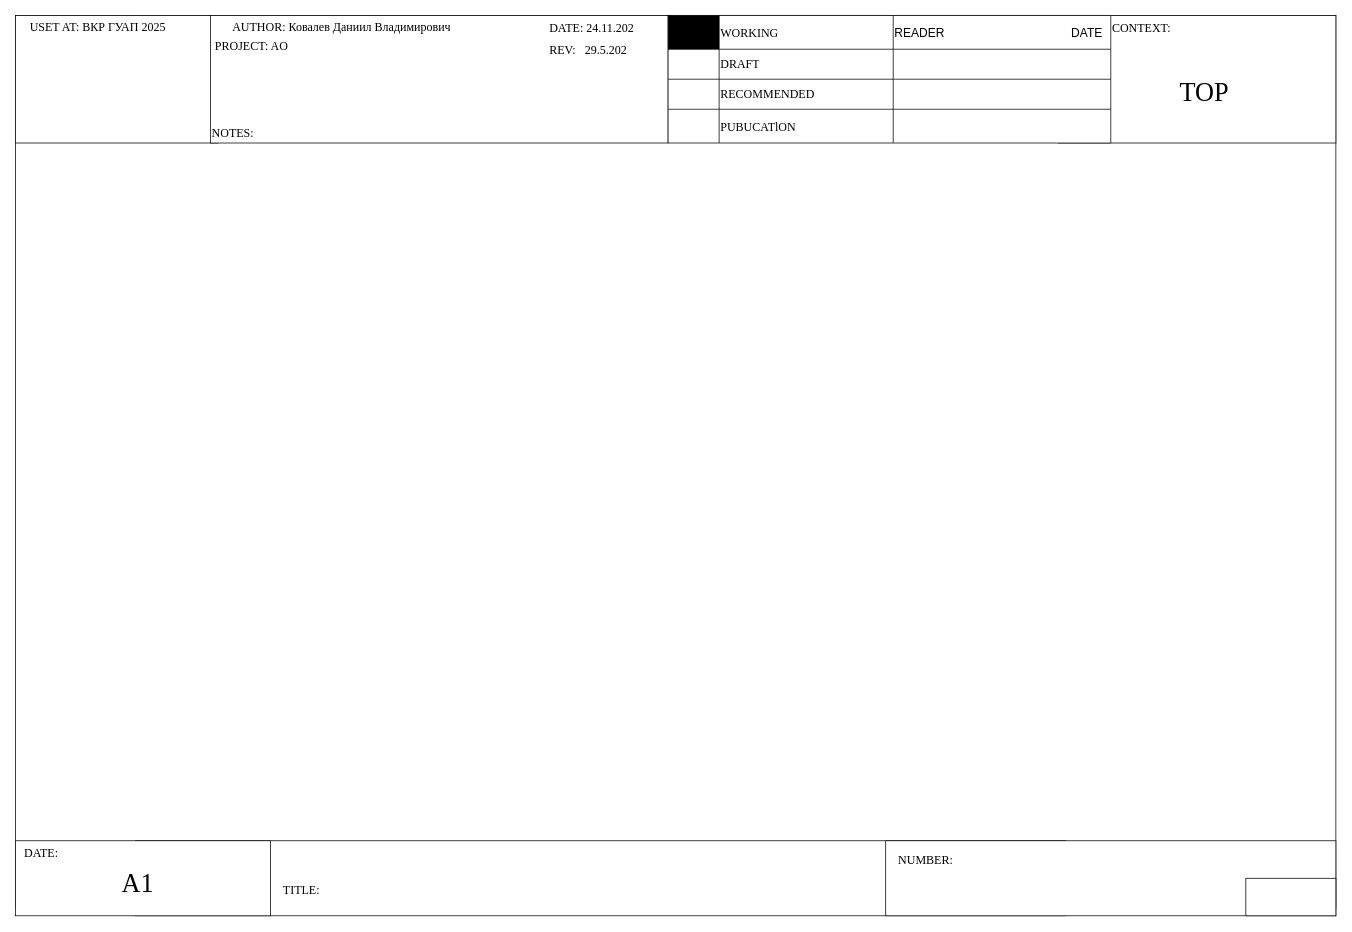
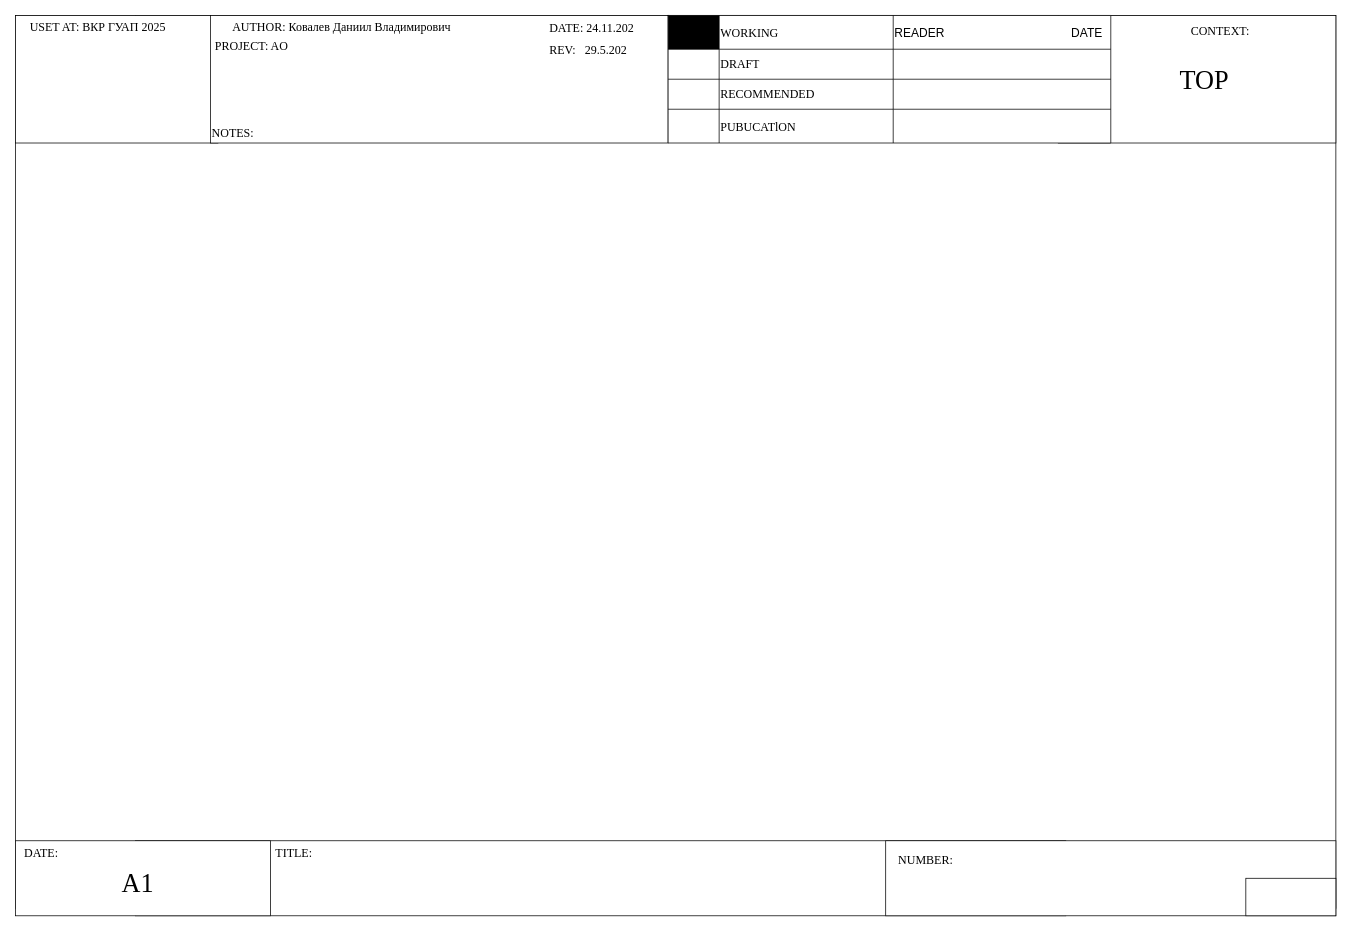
(1144, 27) -> (1223, 30)
(1208, 94) -> (1208, 83)
(315, 889) -> (308, 852)
